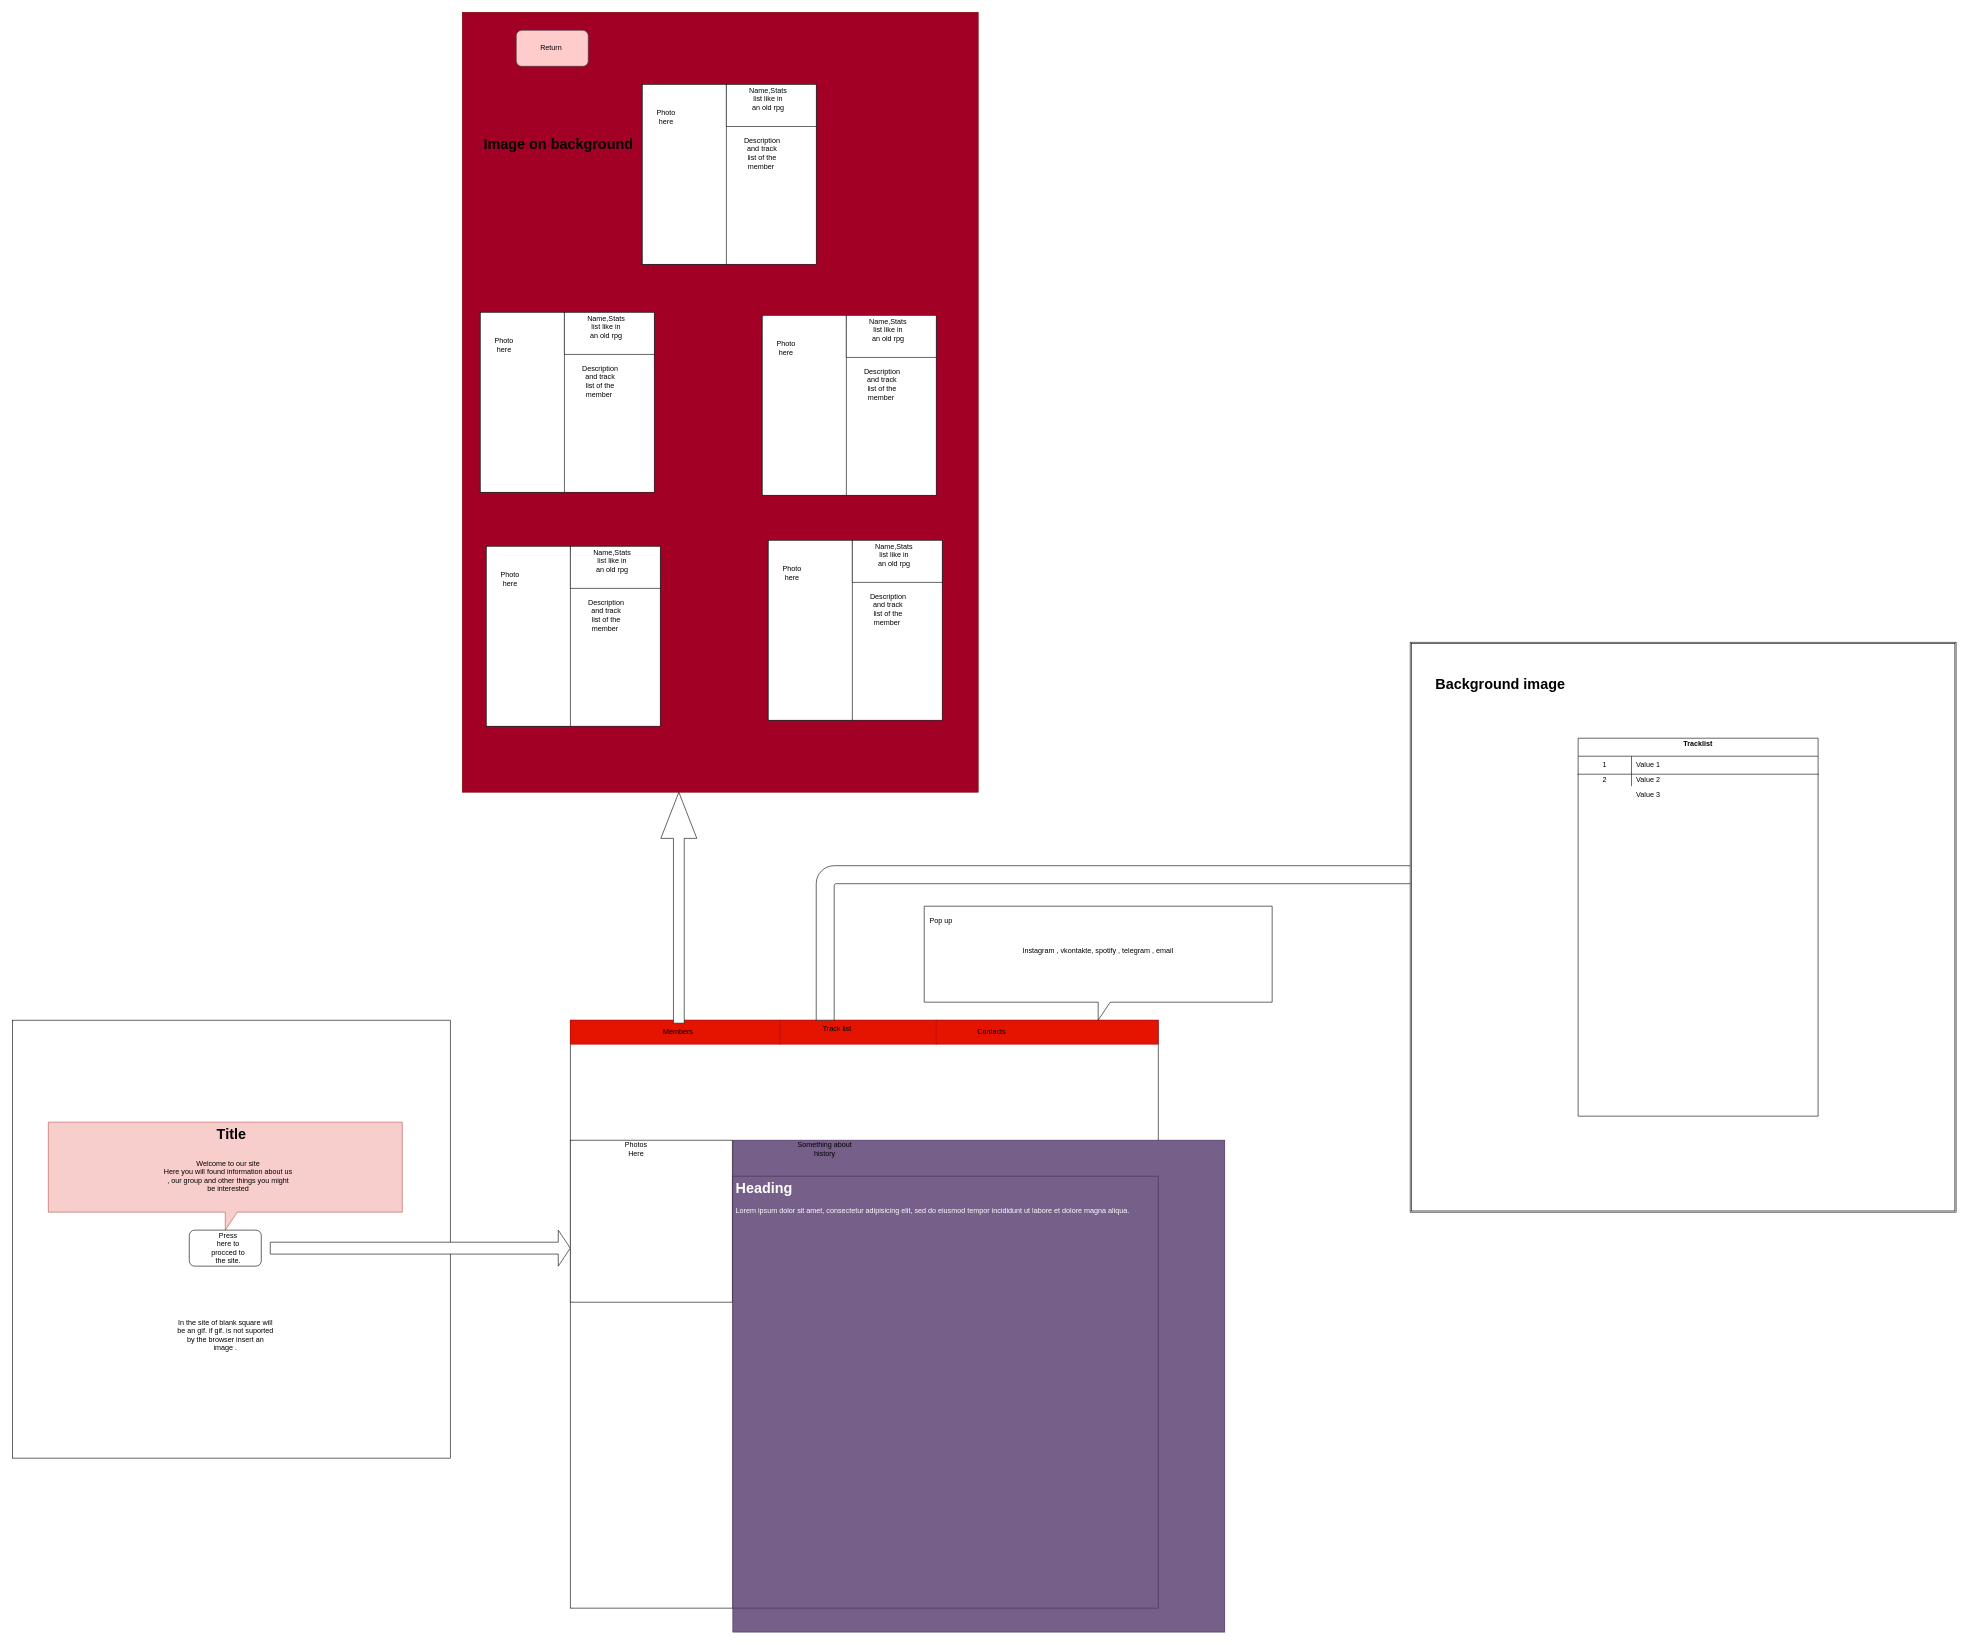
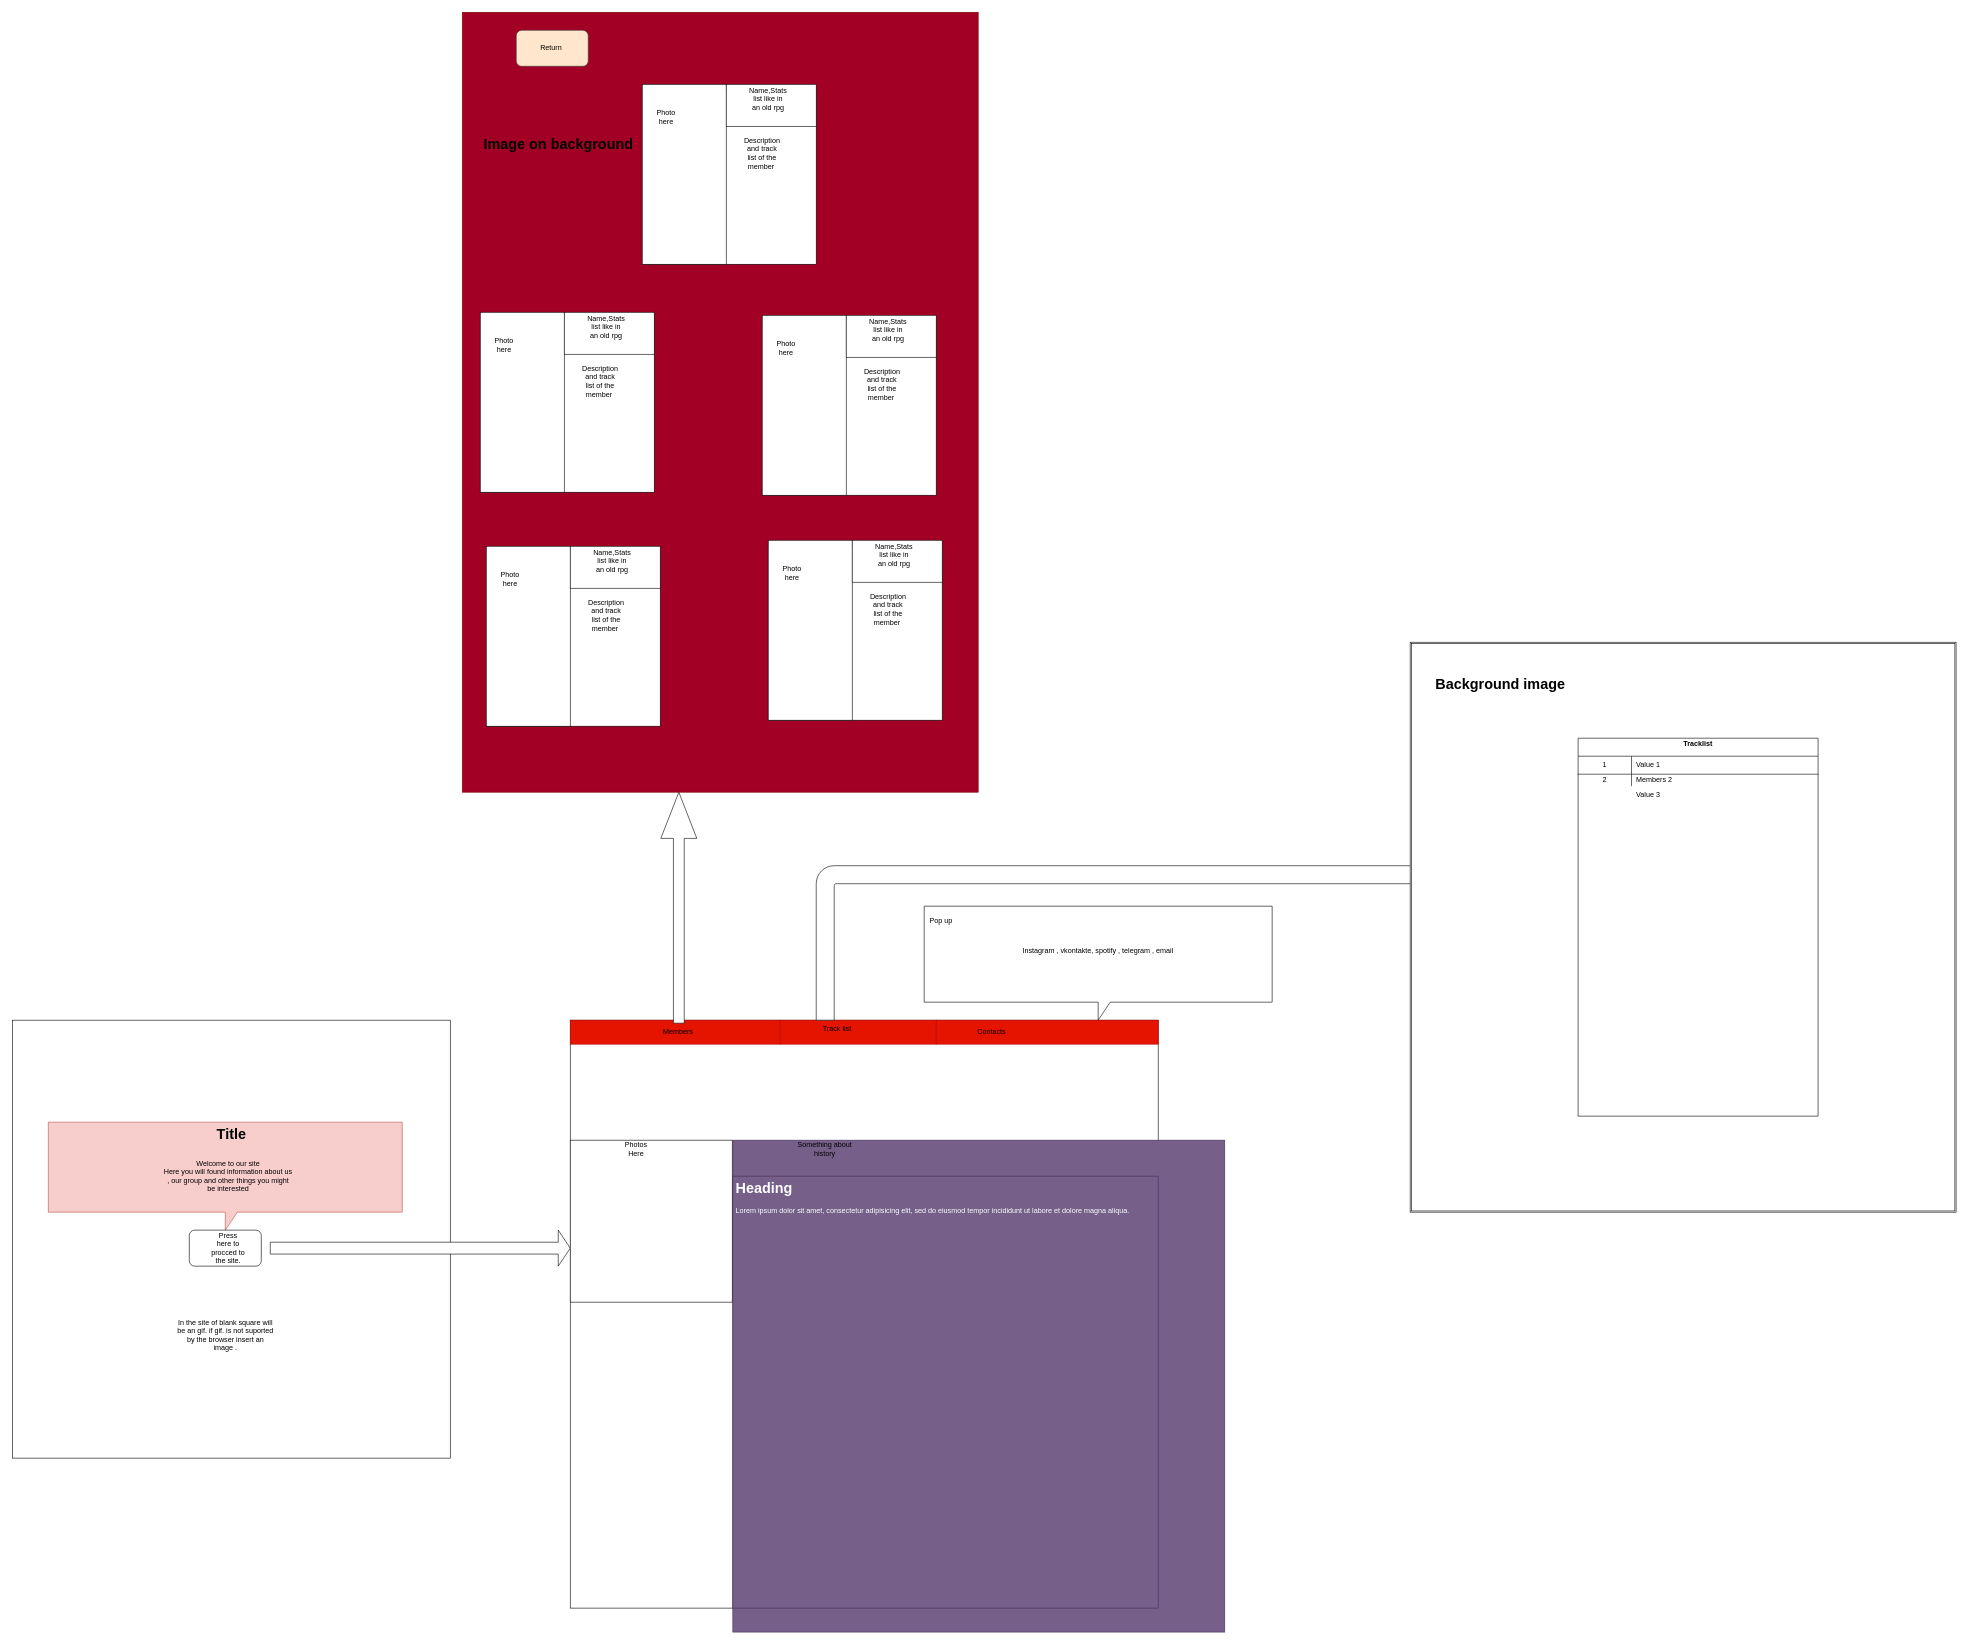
(552, 48) -> (552, 48)
(1649, 780) -> (1654, 780)
